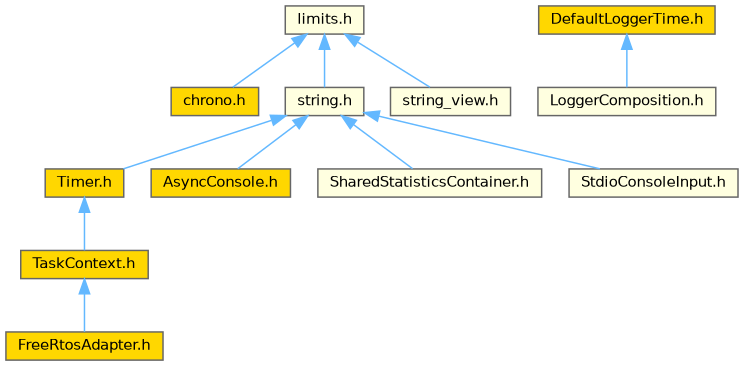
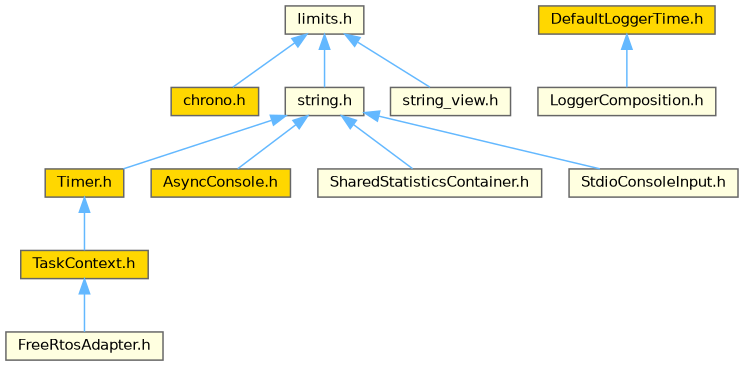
(84, 346) -> (84, 346)
